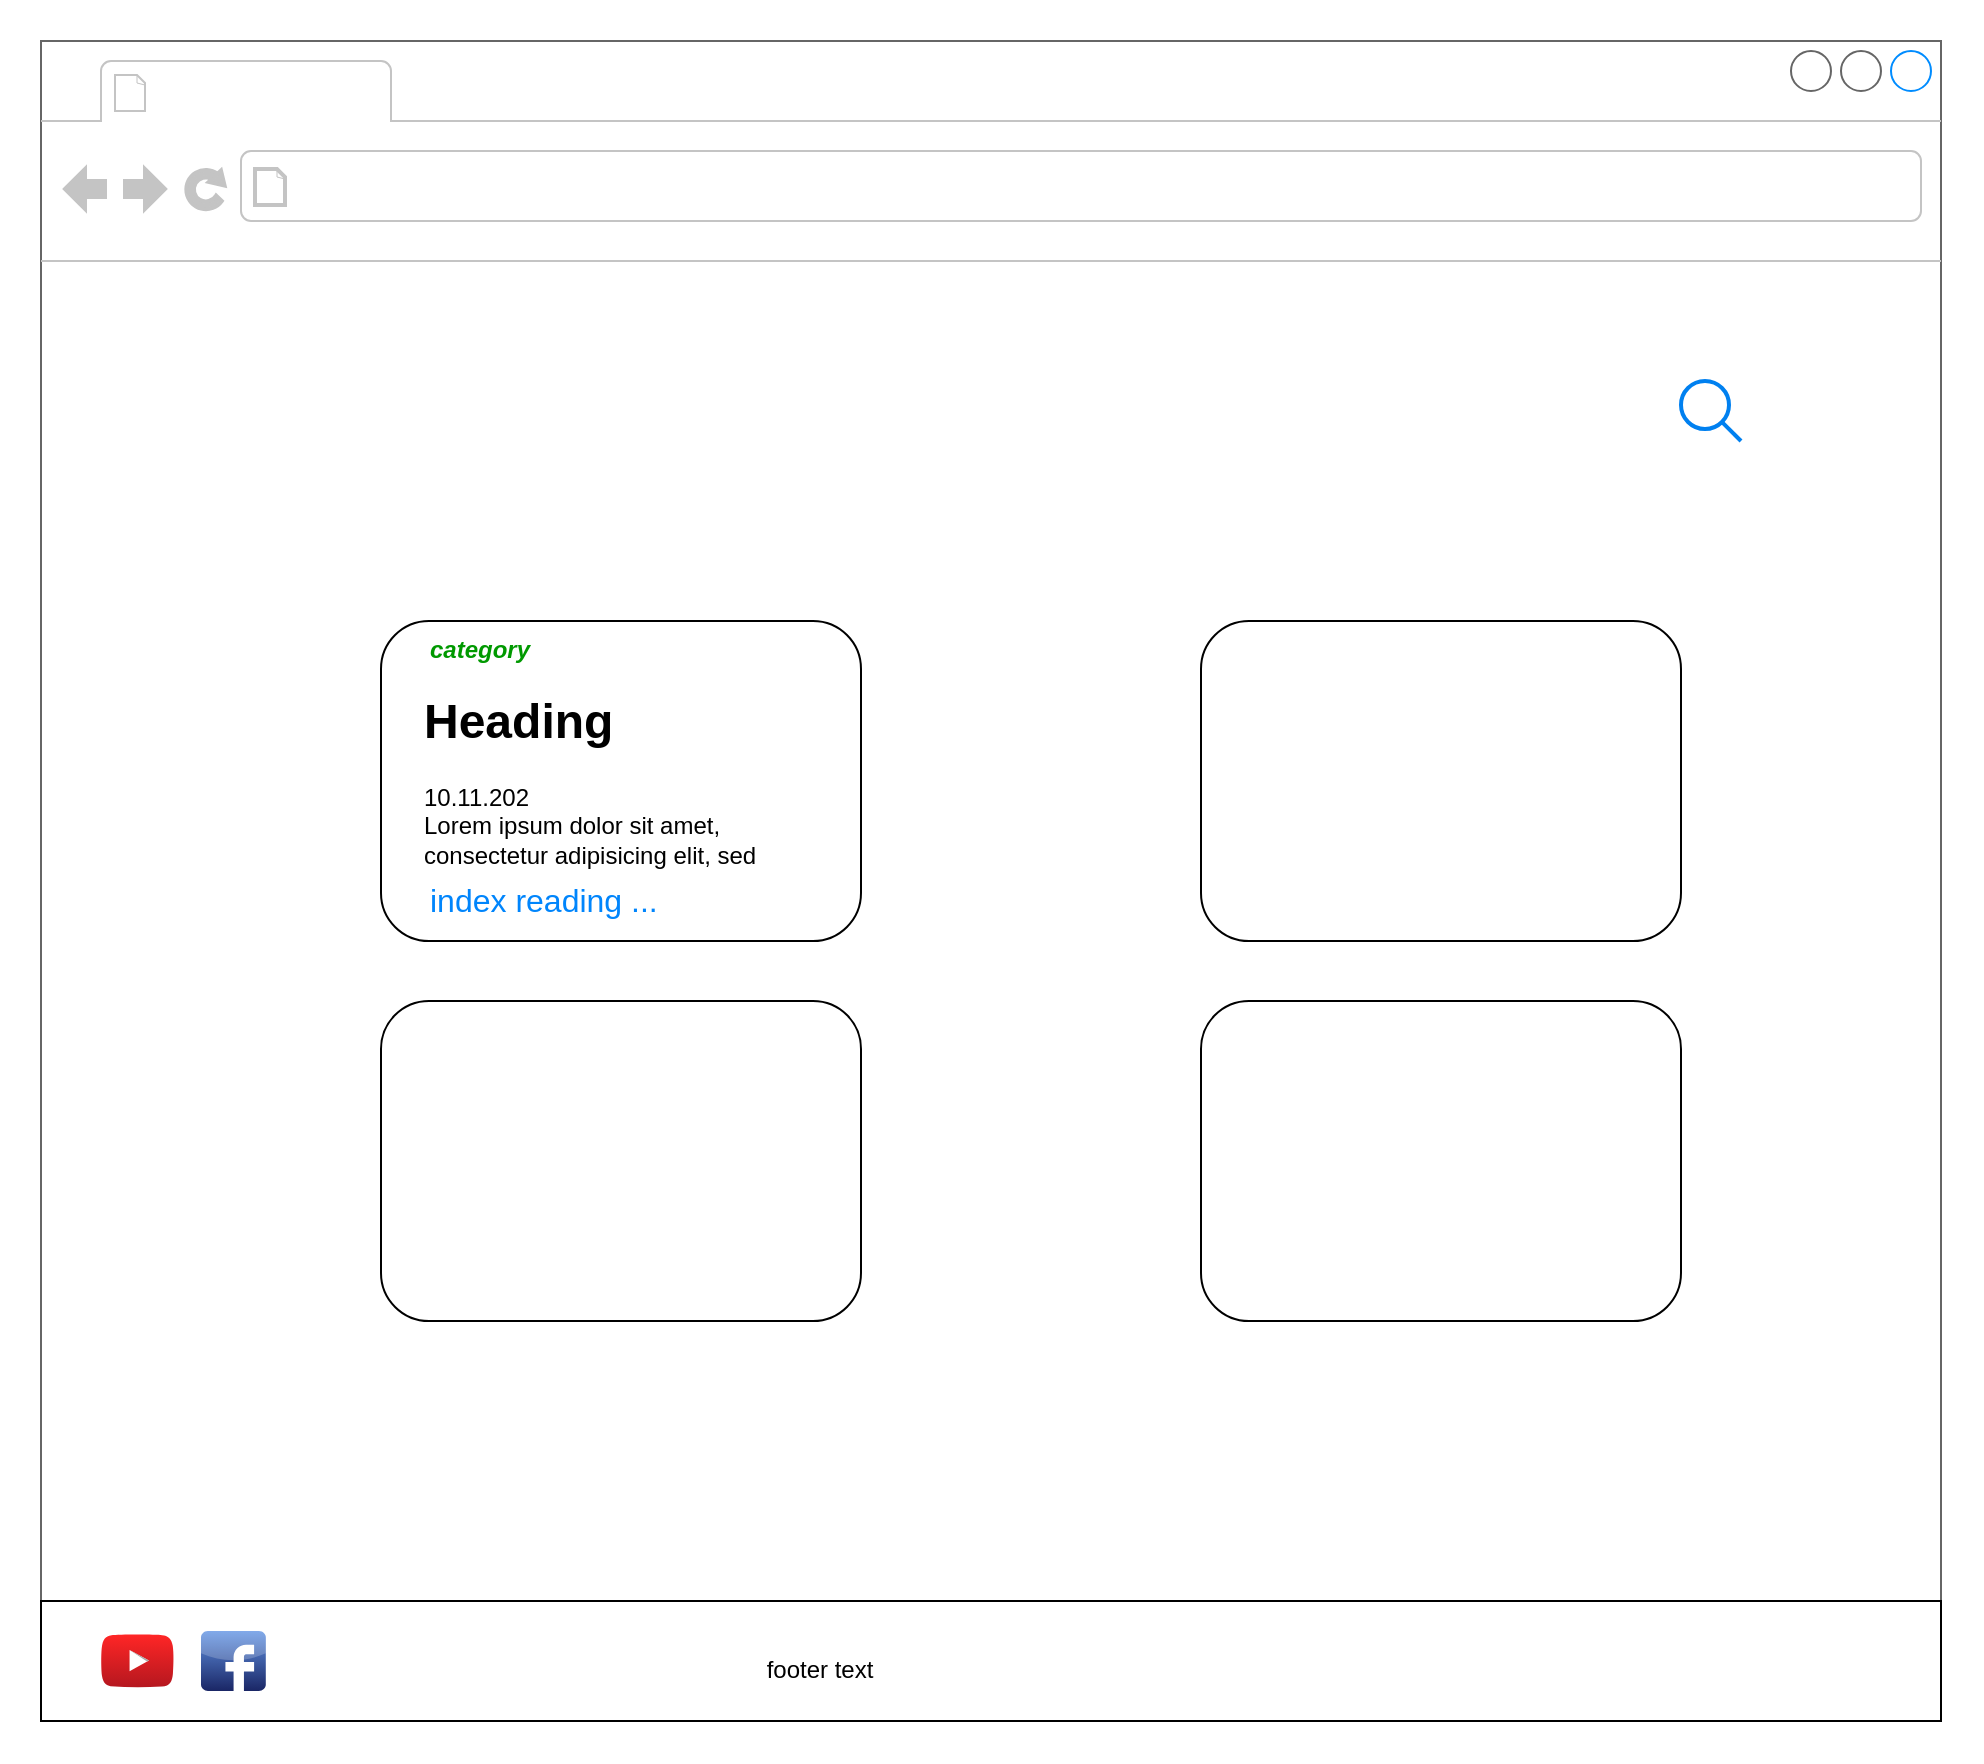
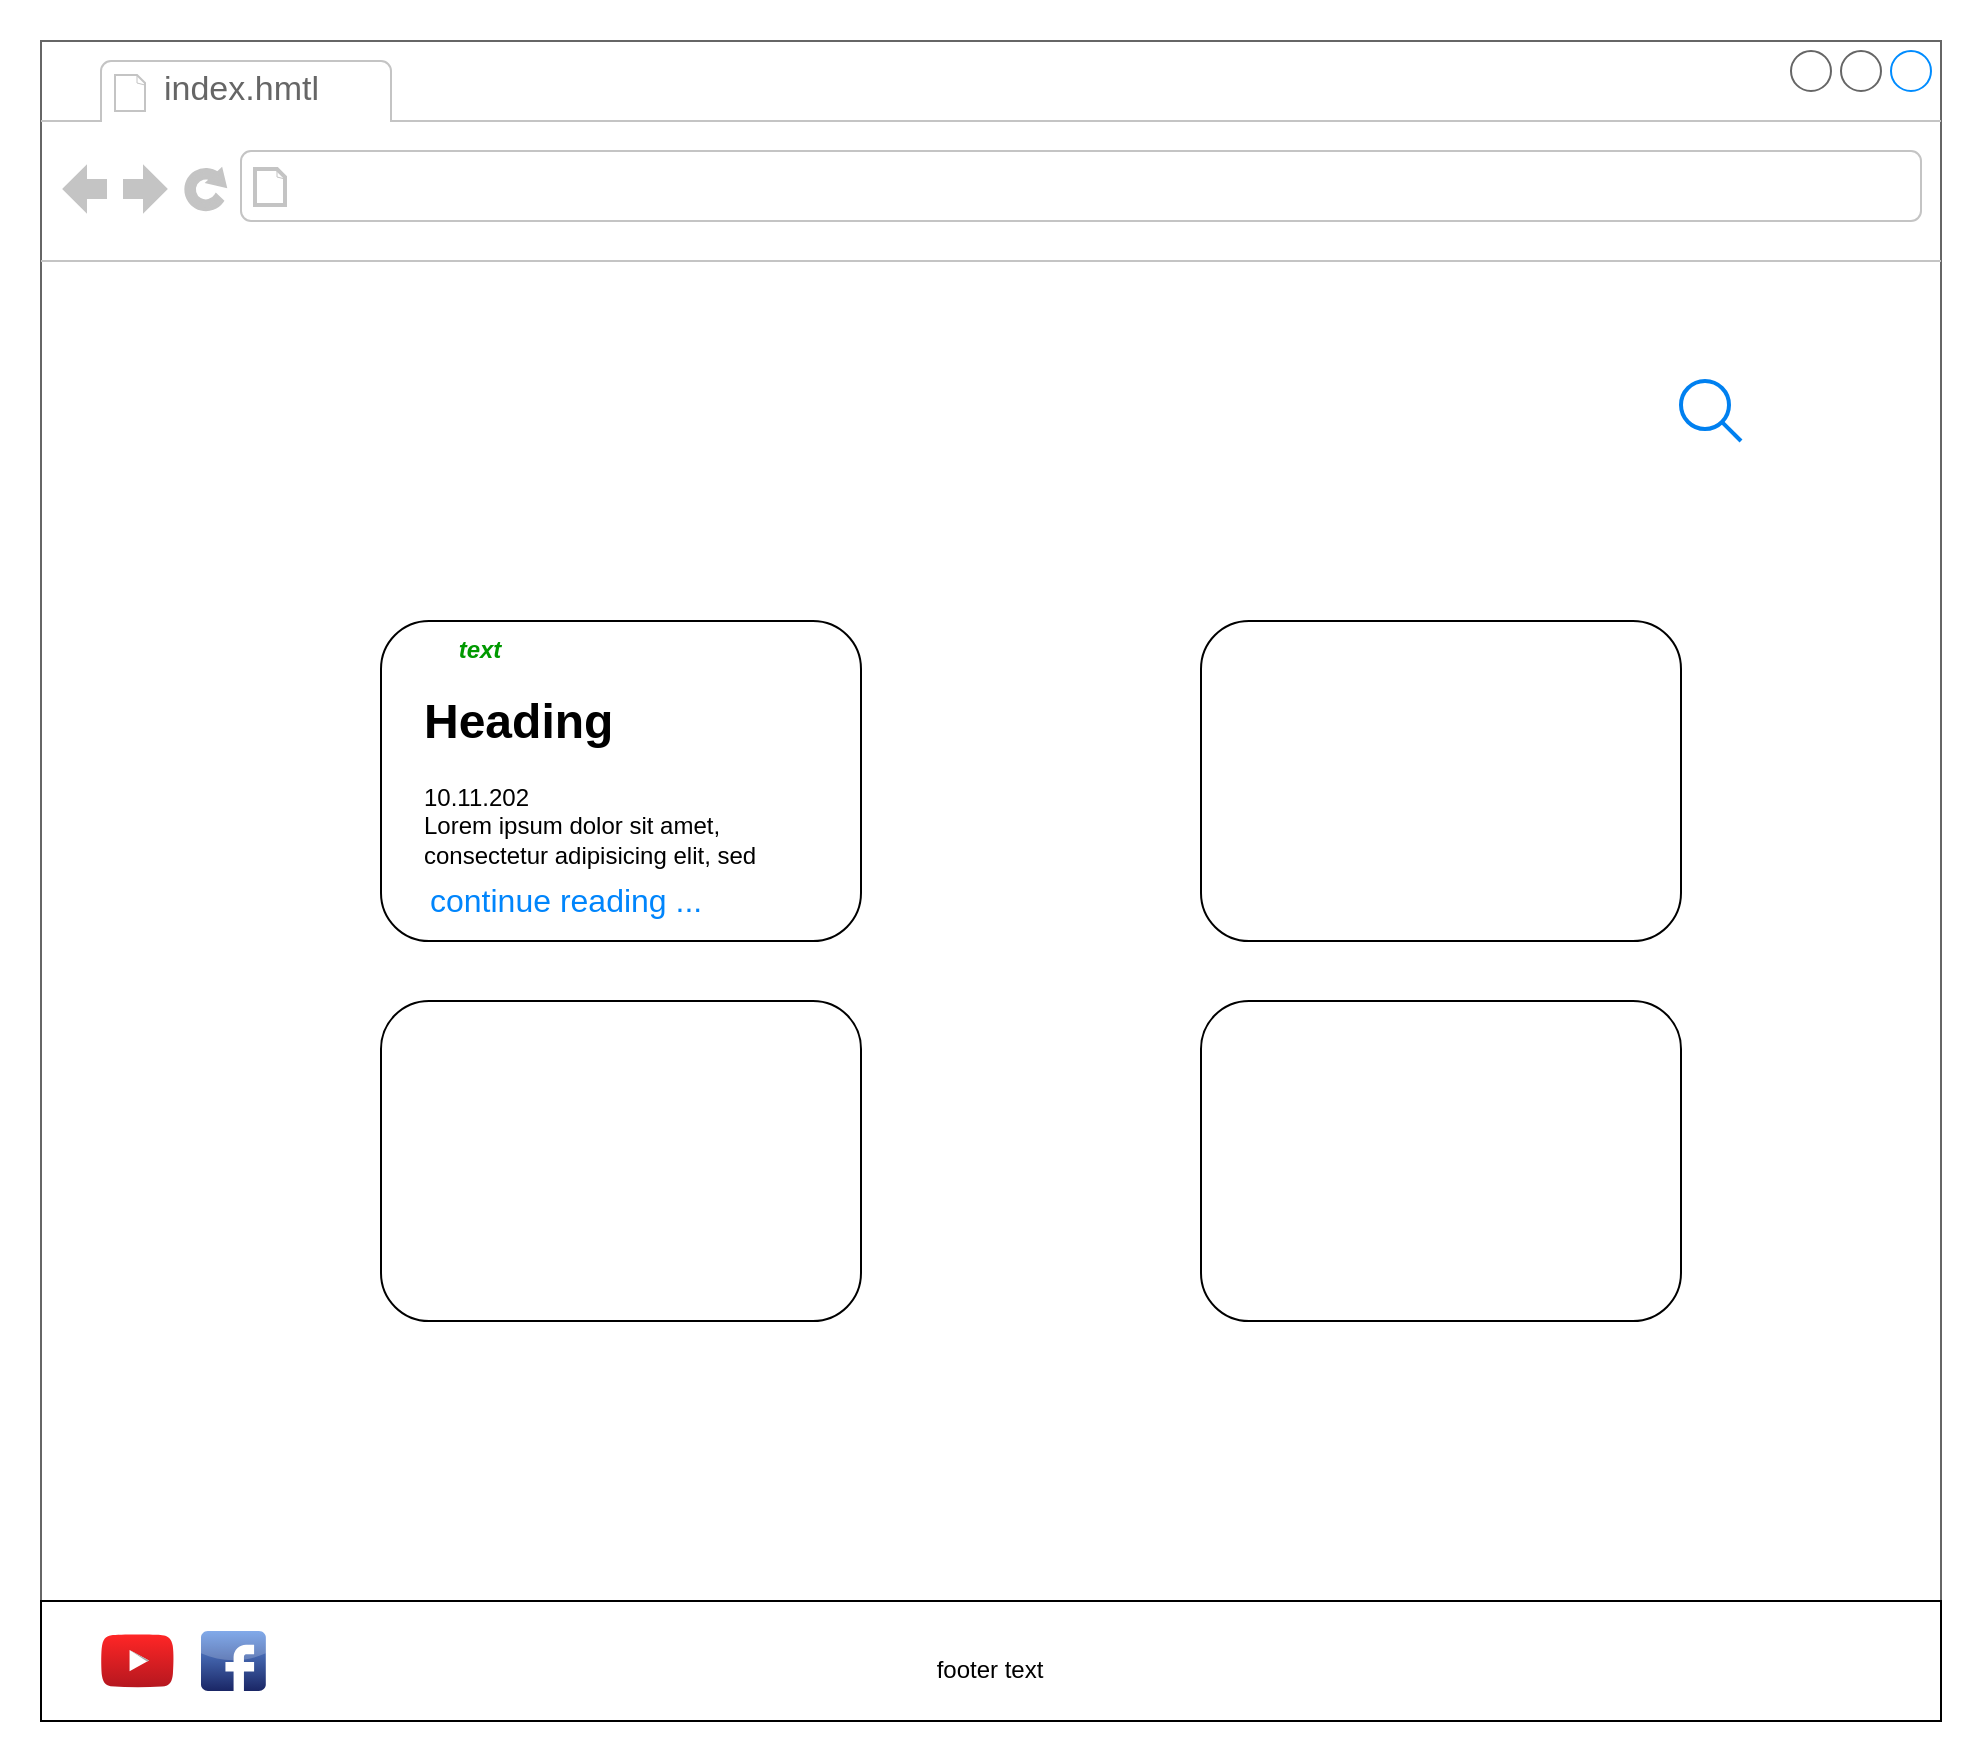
none -> (271, 91)
(481, 651) -> (481, 651)
(554, 901) -> (581, 901)
(821, 1671) -> (991, 1671)
